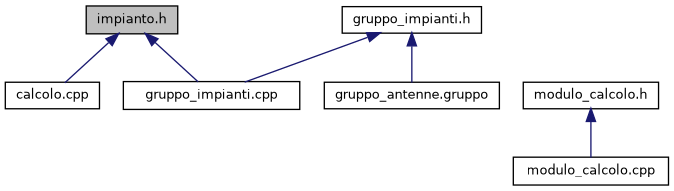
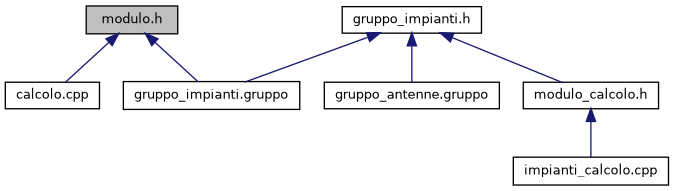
(132, 20) -> (132, 20)
none -> (508, 60)
(212, 96) -> (212, 96)
(591, 171) -> (591, 171)
